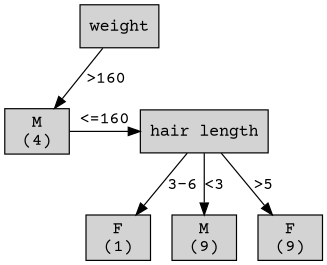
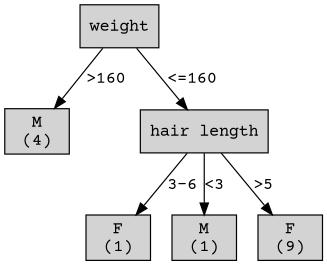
(99, 131) -> (158, 74)
(204, 238) -> (204, 238)
